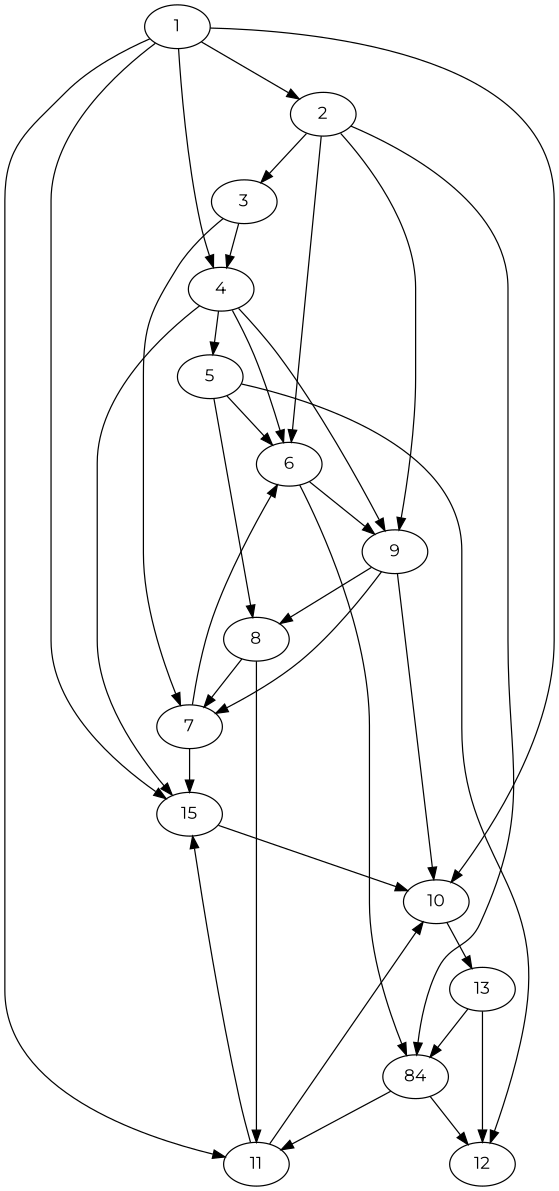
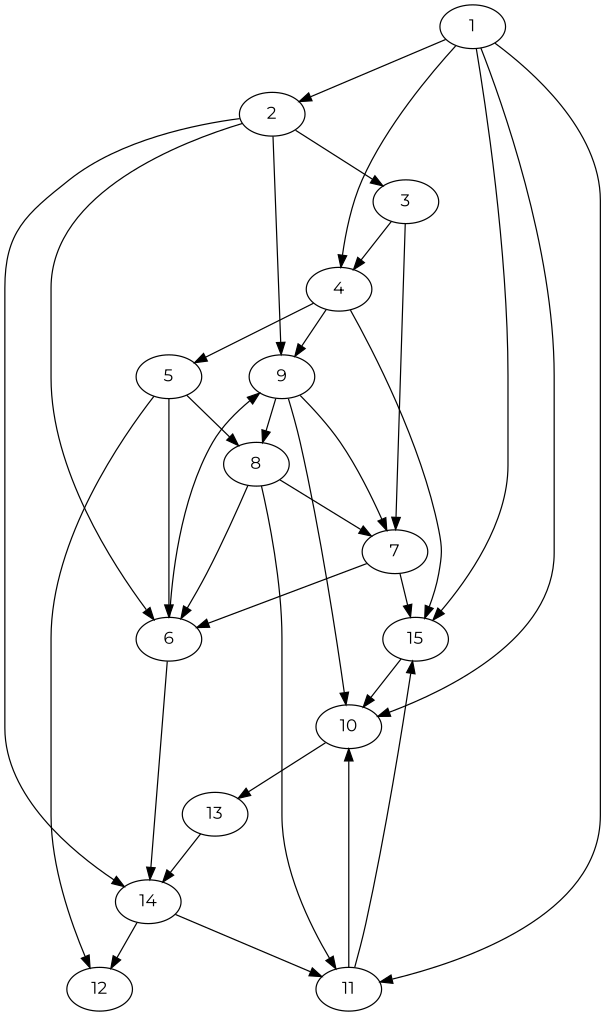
(260, 369) -> (219, 548)
(482, 1070) -> none
(416, 1077) -> (148, 902)
